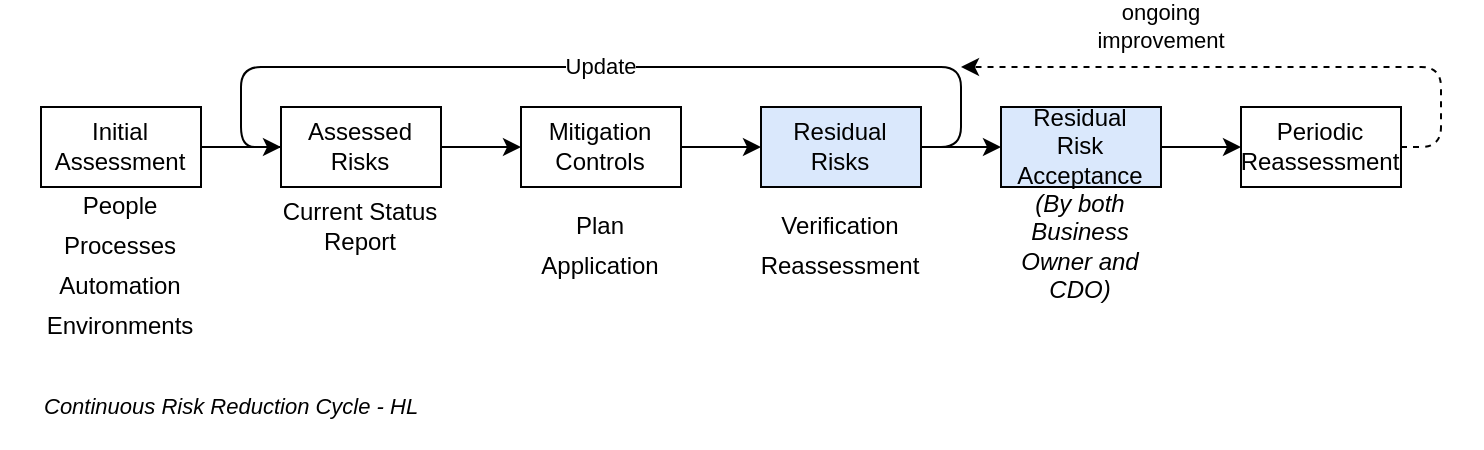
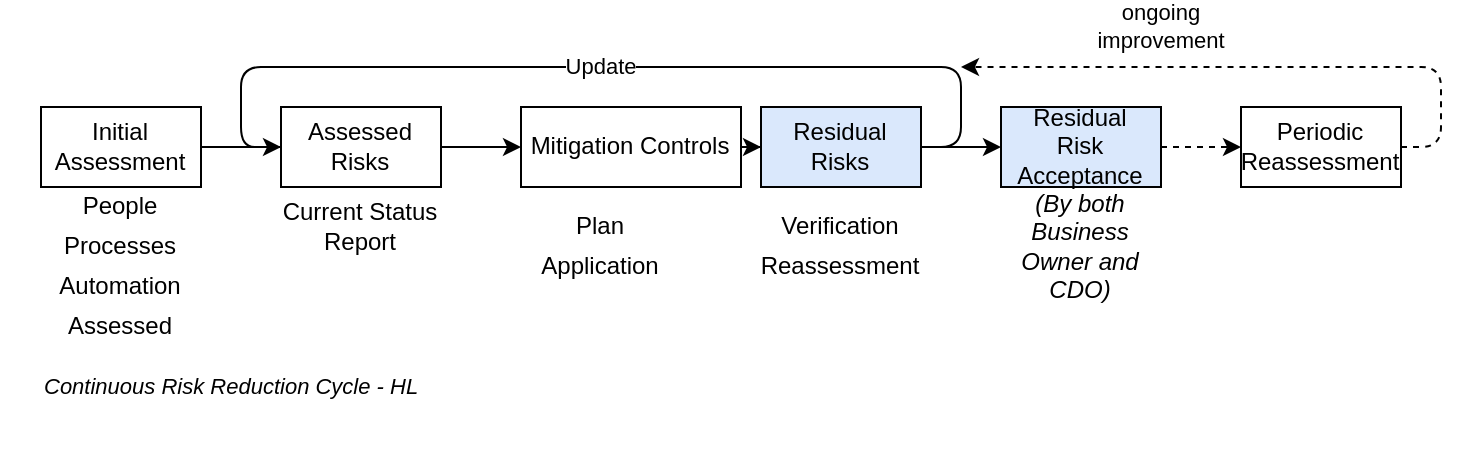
(601, 147) -> (631, 147)
(1193, 147) -> (1193, 147)
(121, 327) -> (121, 327)
(391, 407) -> (391, 387)
